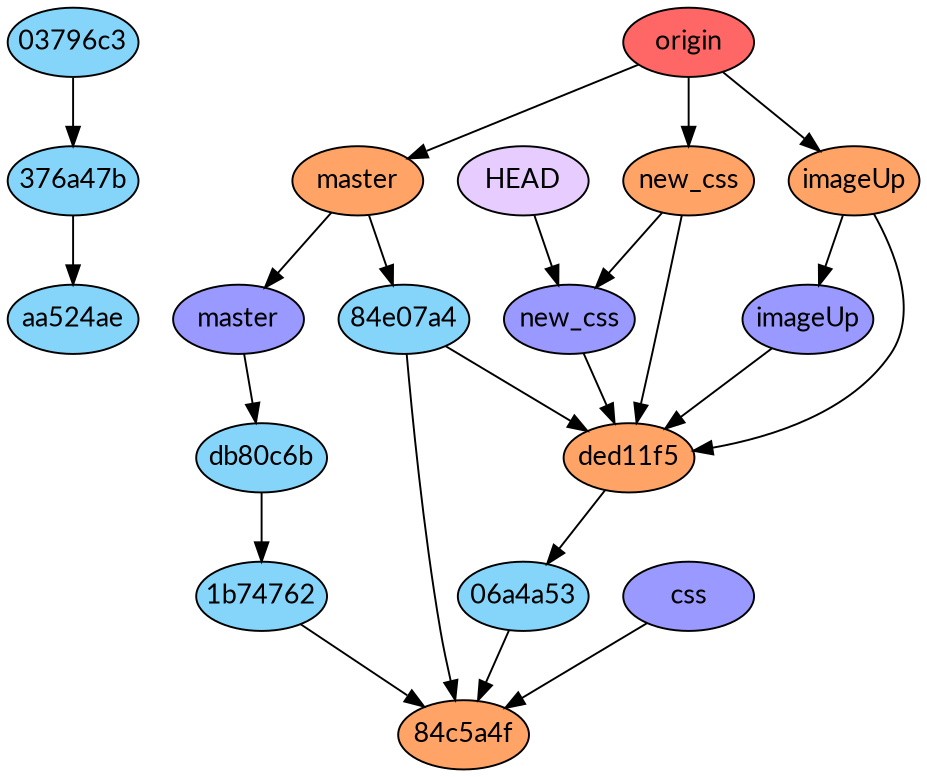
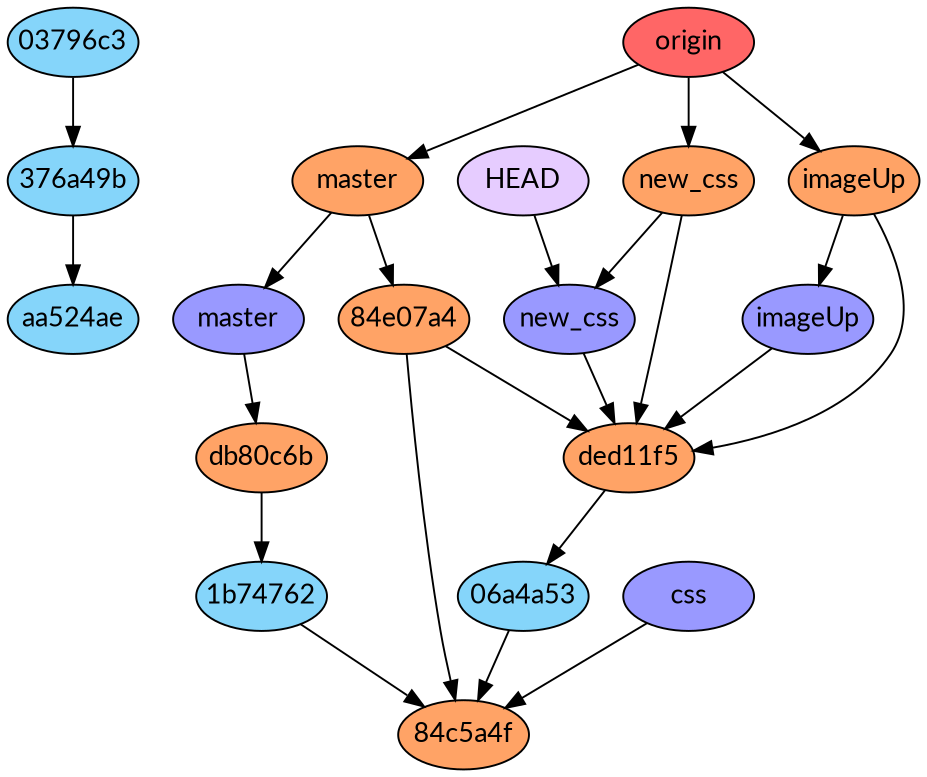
(73, 181) -> (73, 181)
(404, 319) -> (404, 319)
(262, 458) -> (262, 458)
